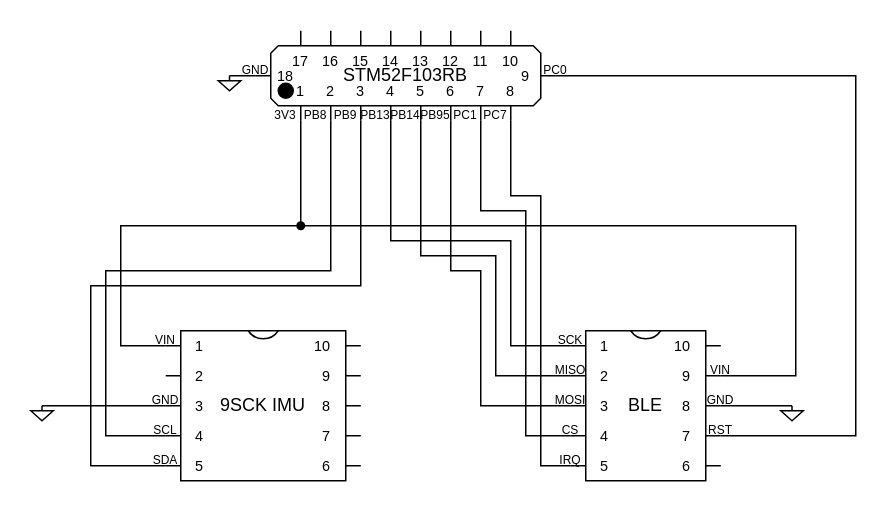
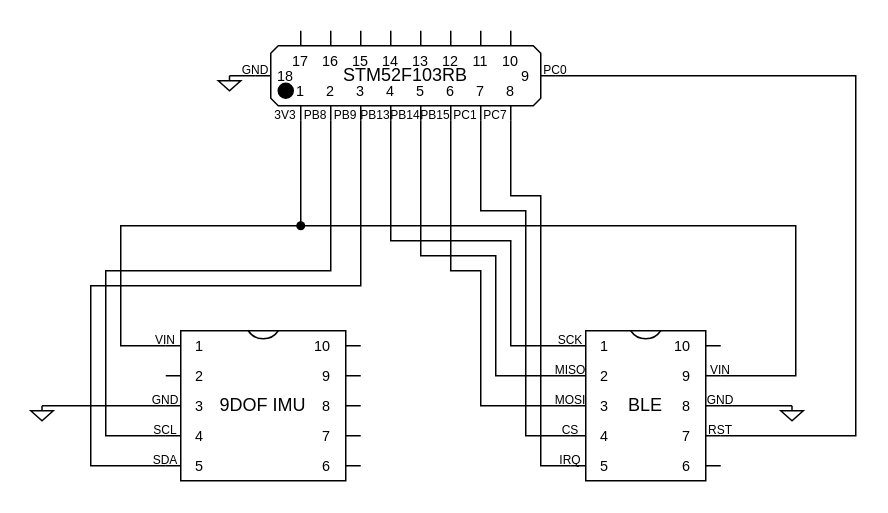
(436, 113) -> (436, 113)
(199, 346) -> (199, 346)
